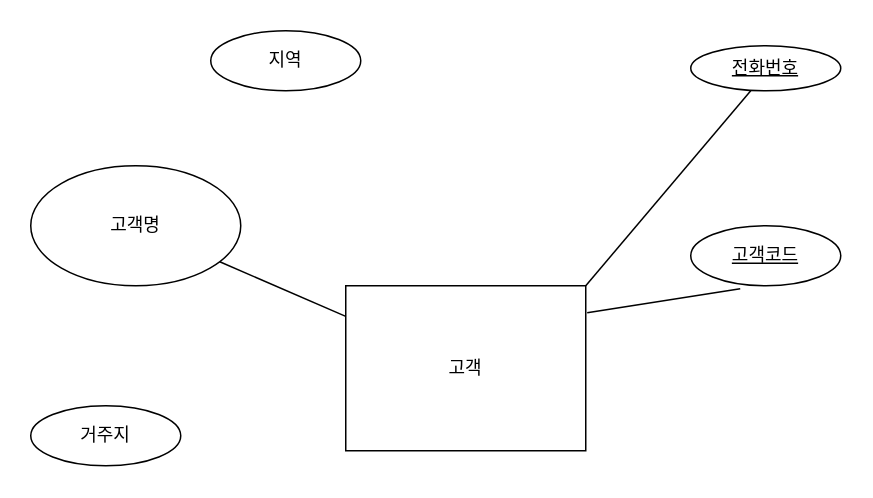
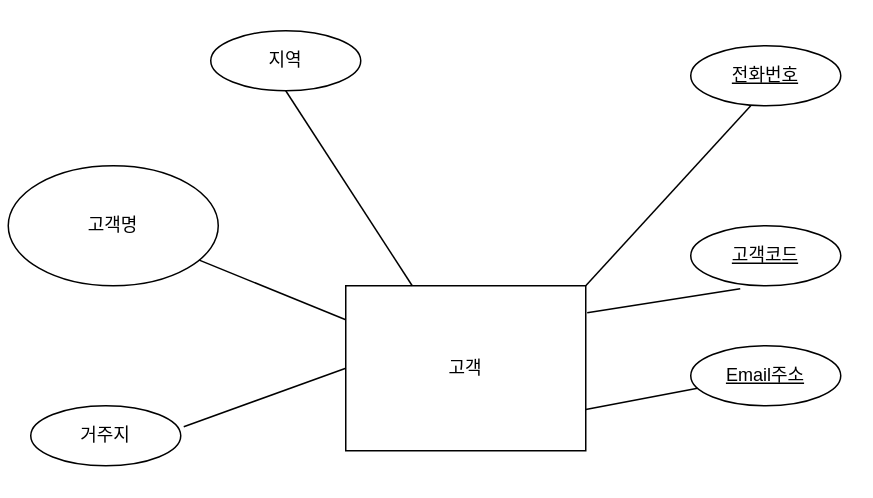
(766, 68) -> (766, 76)
none -> (349, 188)
(136, 226) -> (113, 226)
none -> (766, 376)
none -> (265, 398)
none -> (642, 399)
